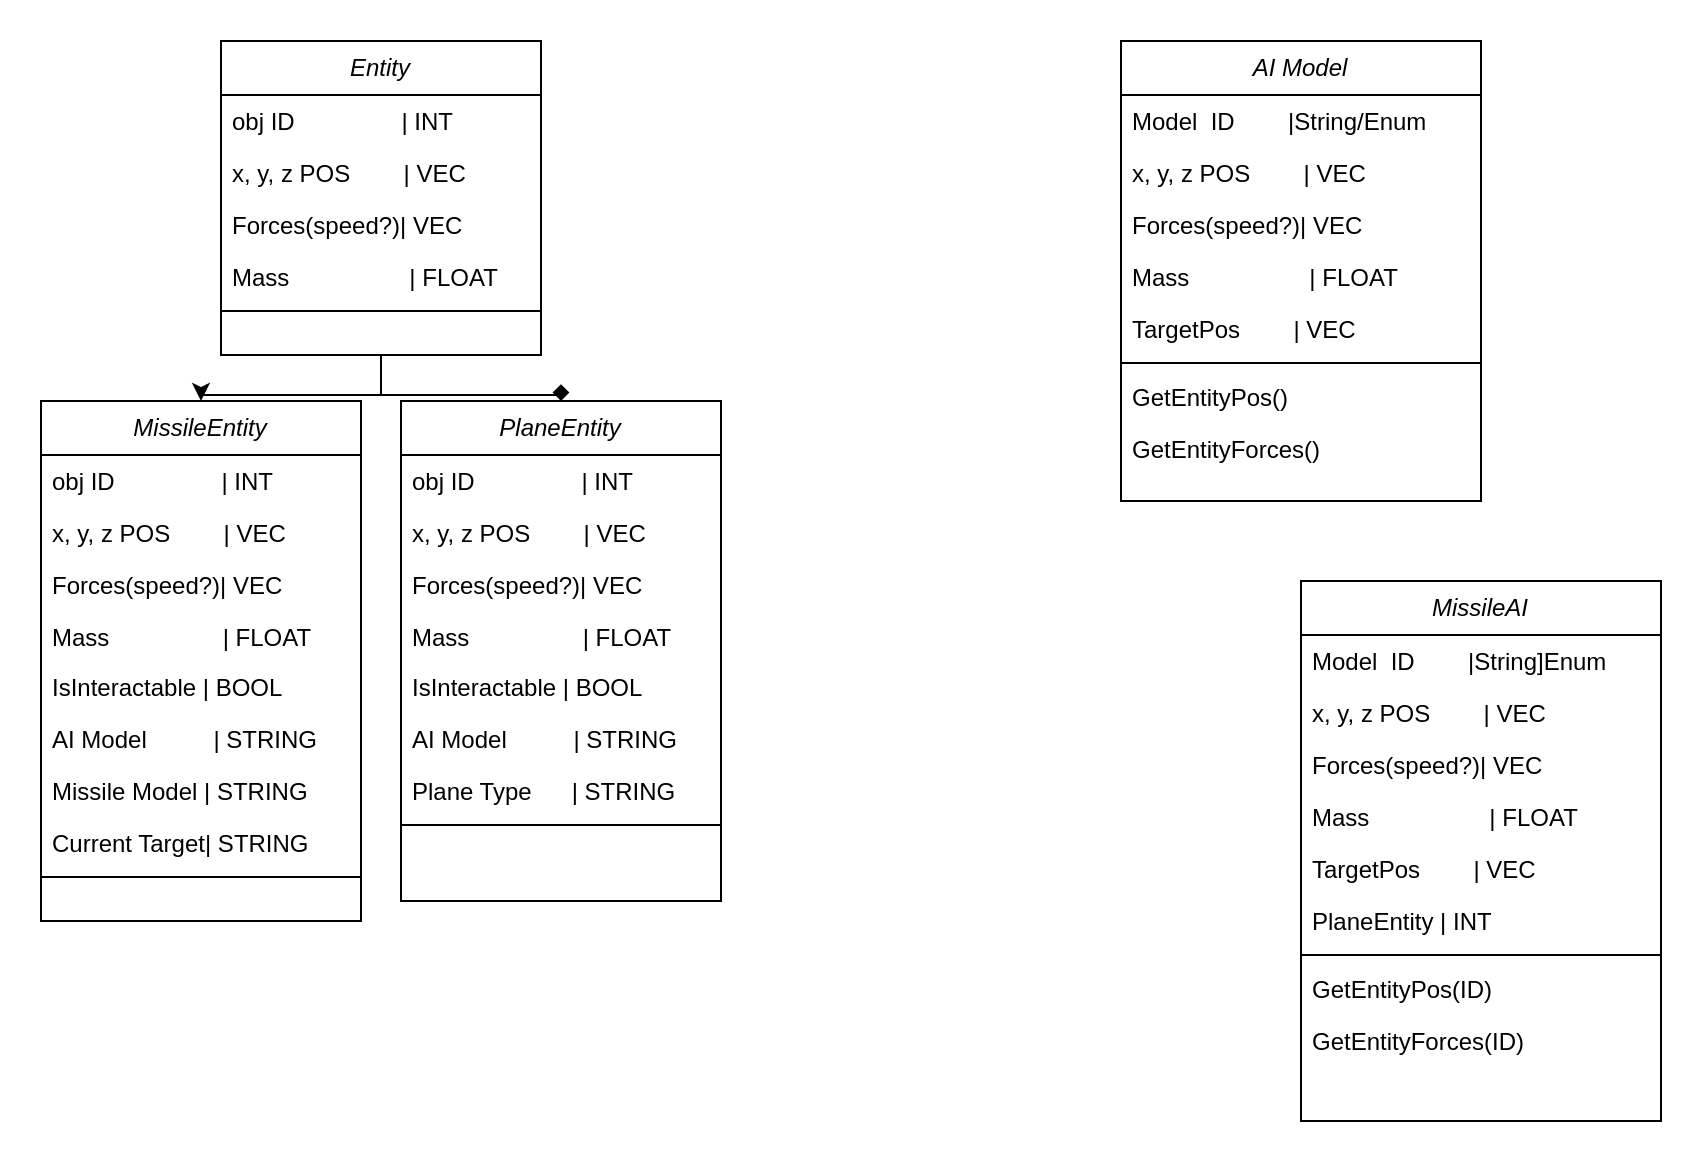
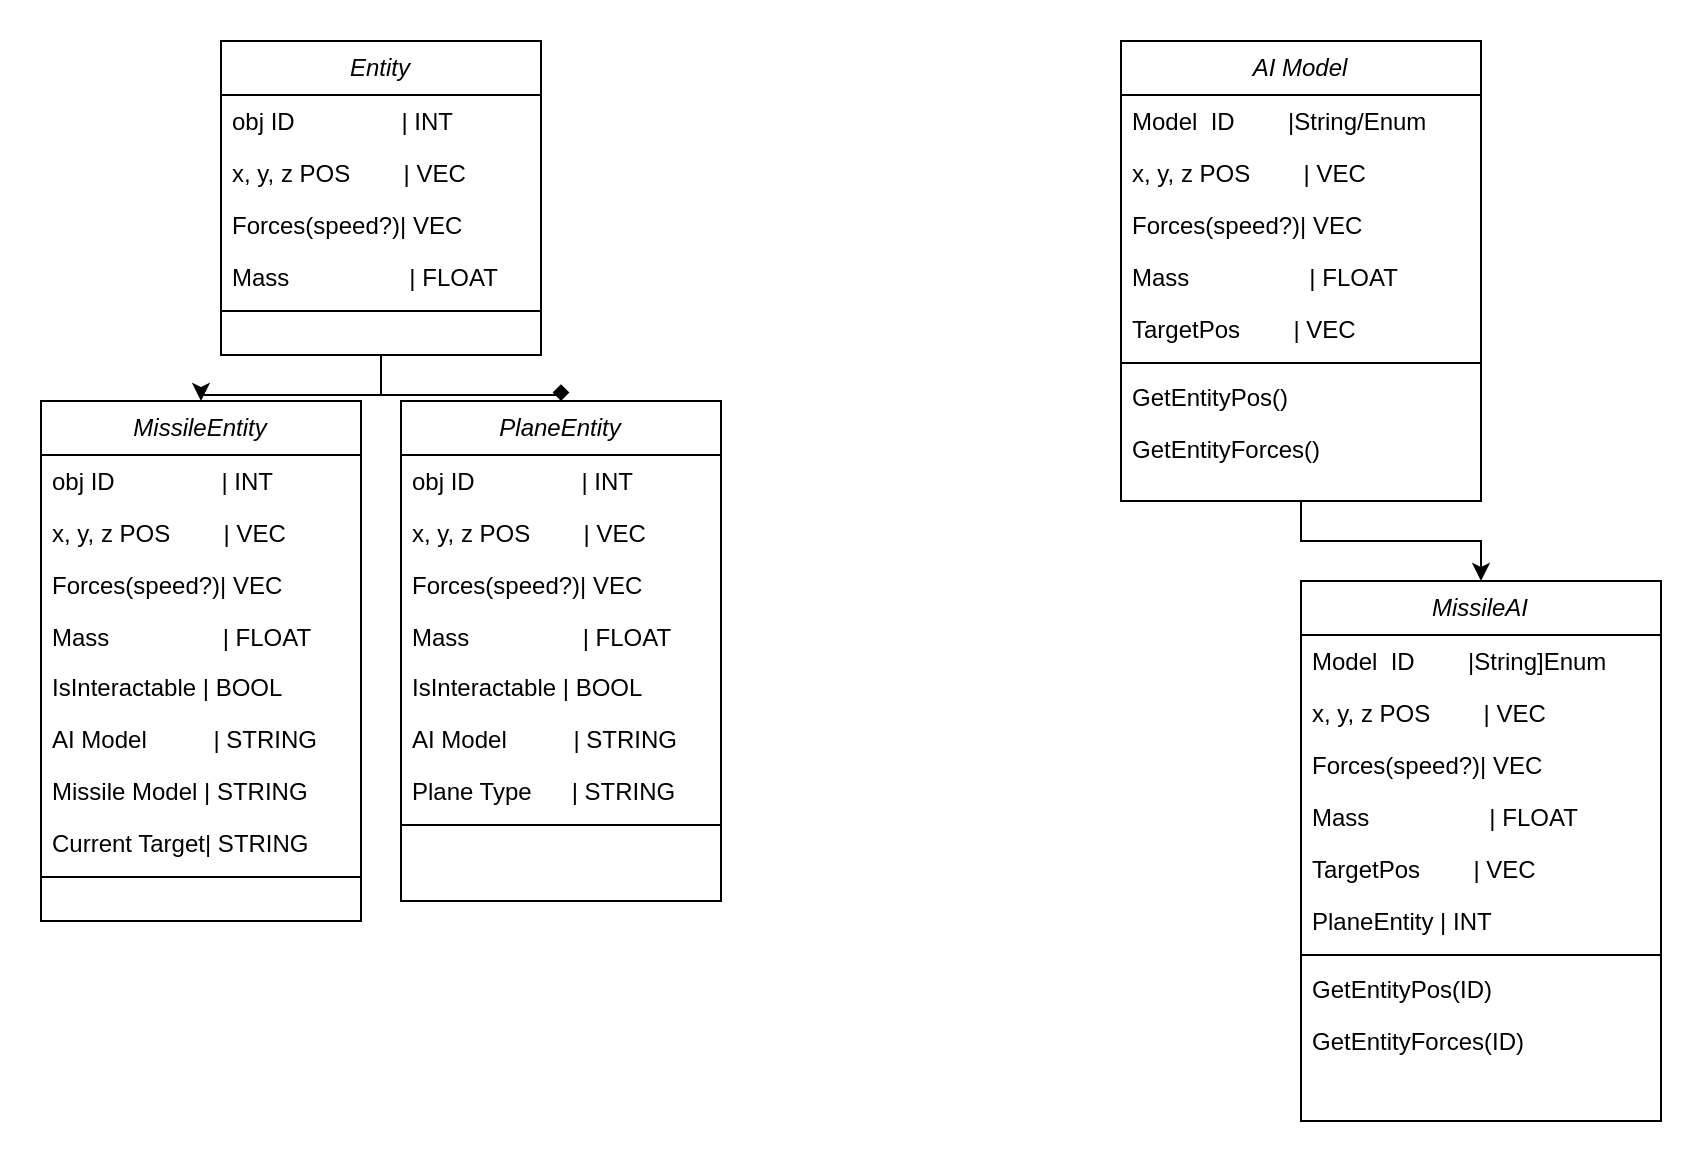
none -> (1386, 541)
